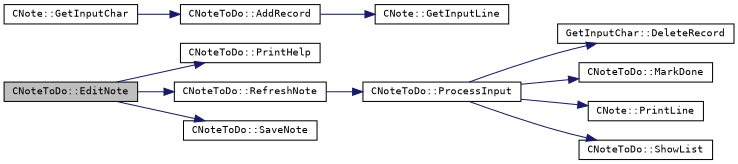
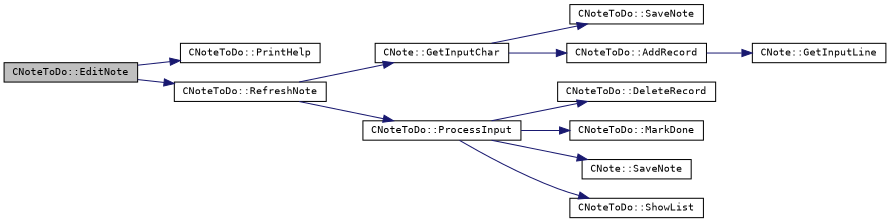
(646, 34) -> (637, 92)
none -> (341, 73)
(156, 110) -> (534, 35)
(646, 111) -> (637, 169)
